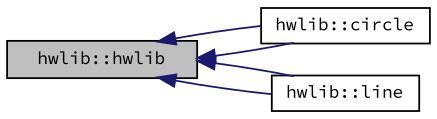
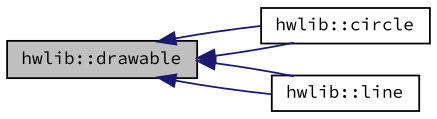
(102, 60) -> (102, 60)
